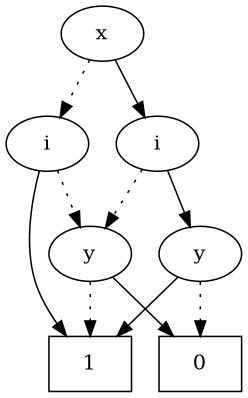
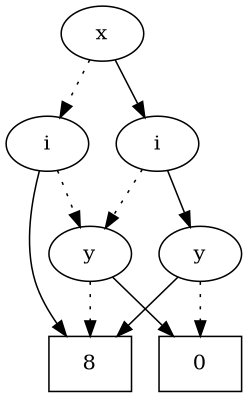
(90, 364) -> (90, 364)
